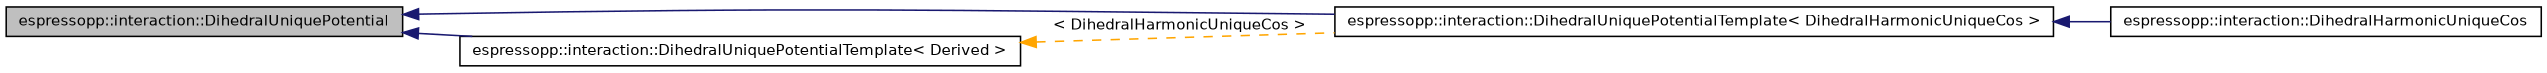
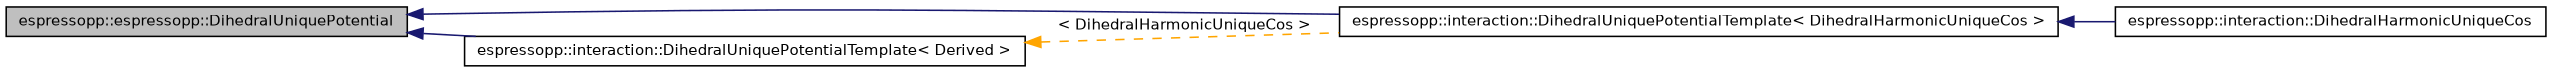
(204, 22) -> (207, 22)
